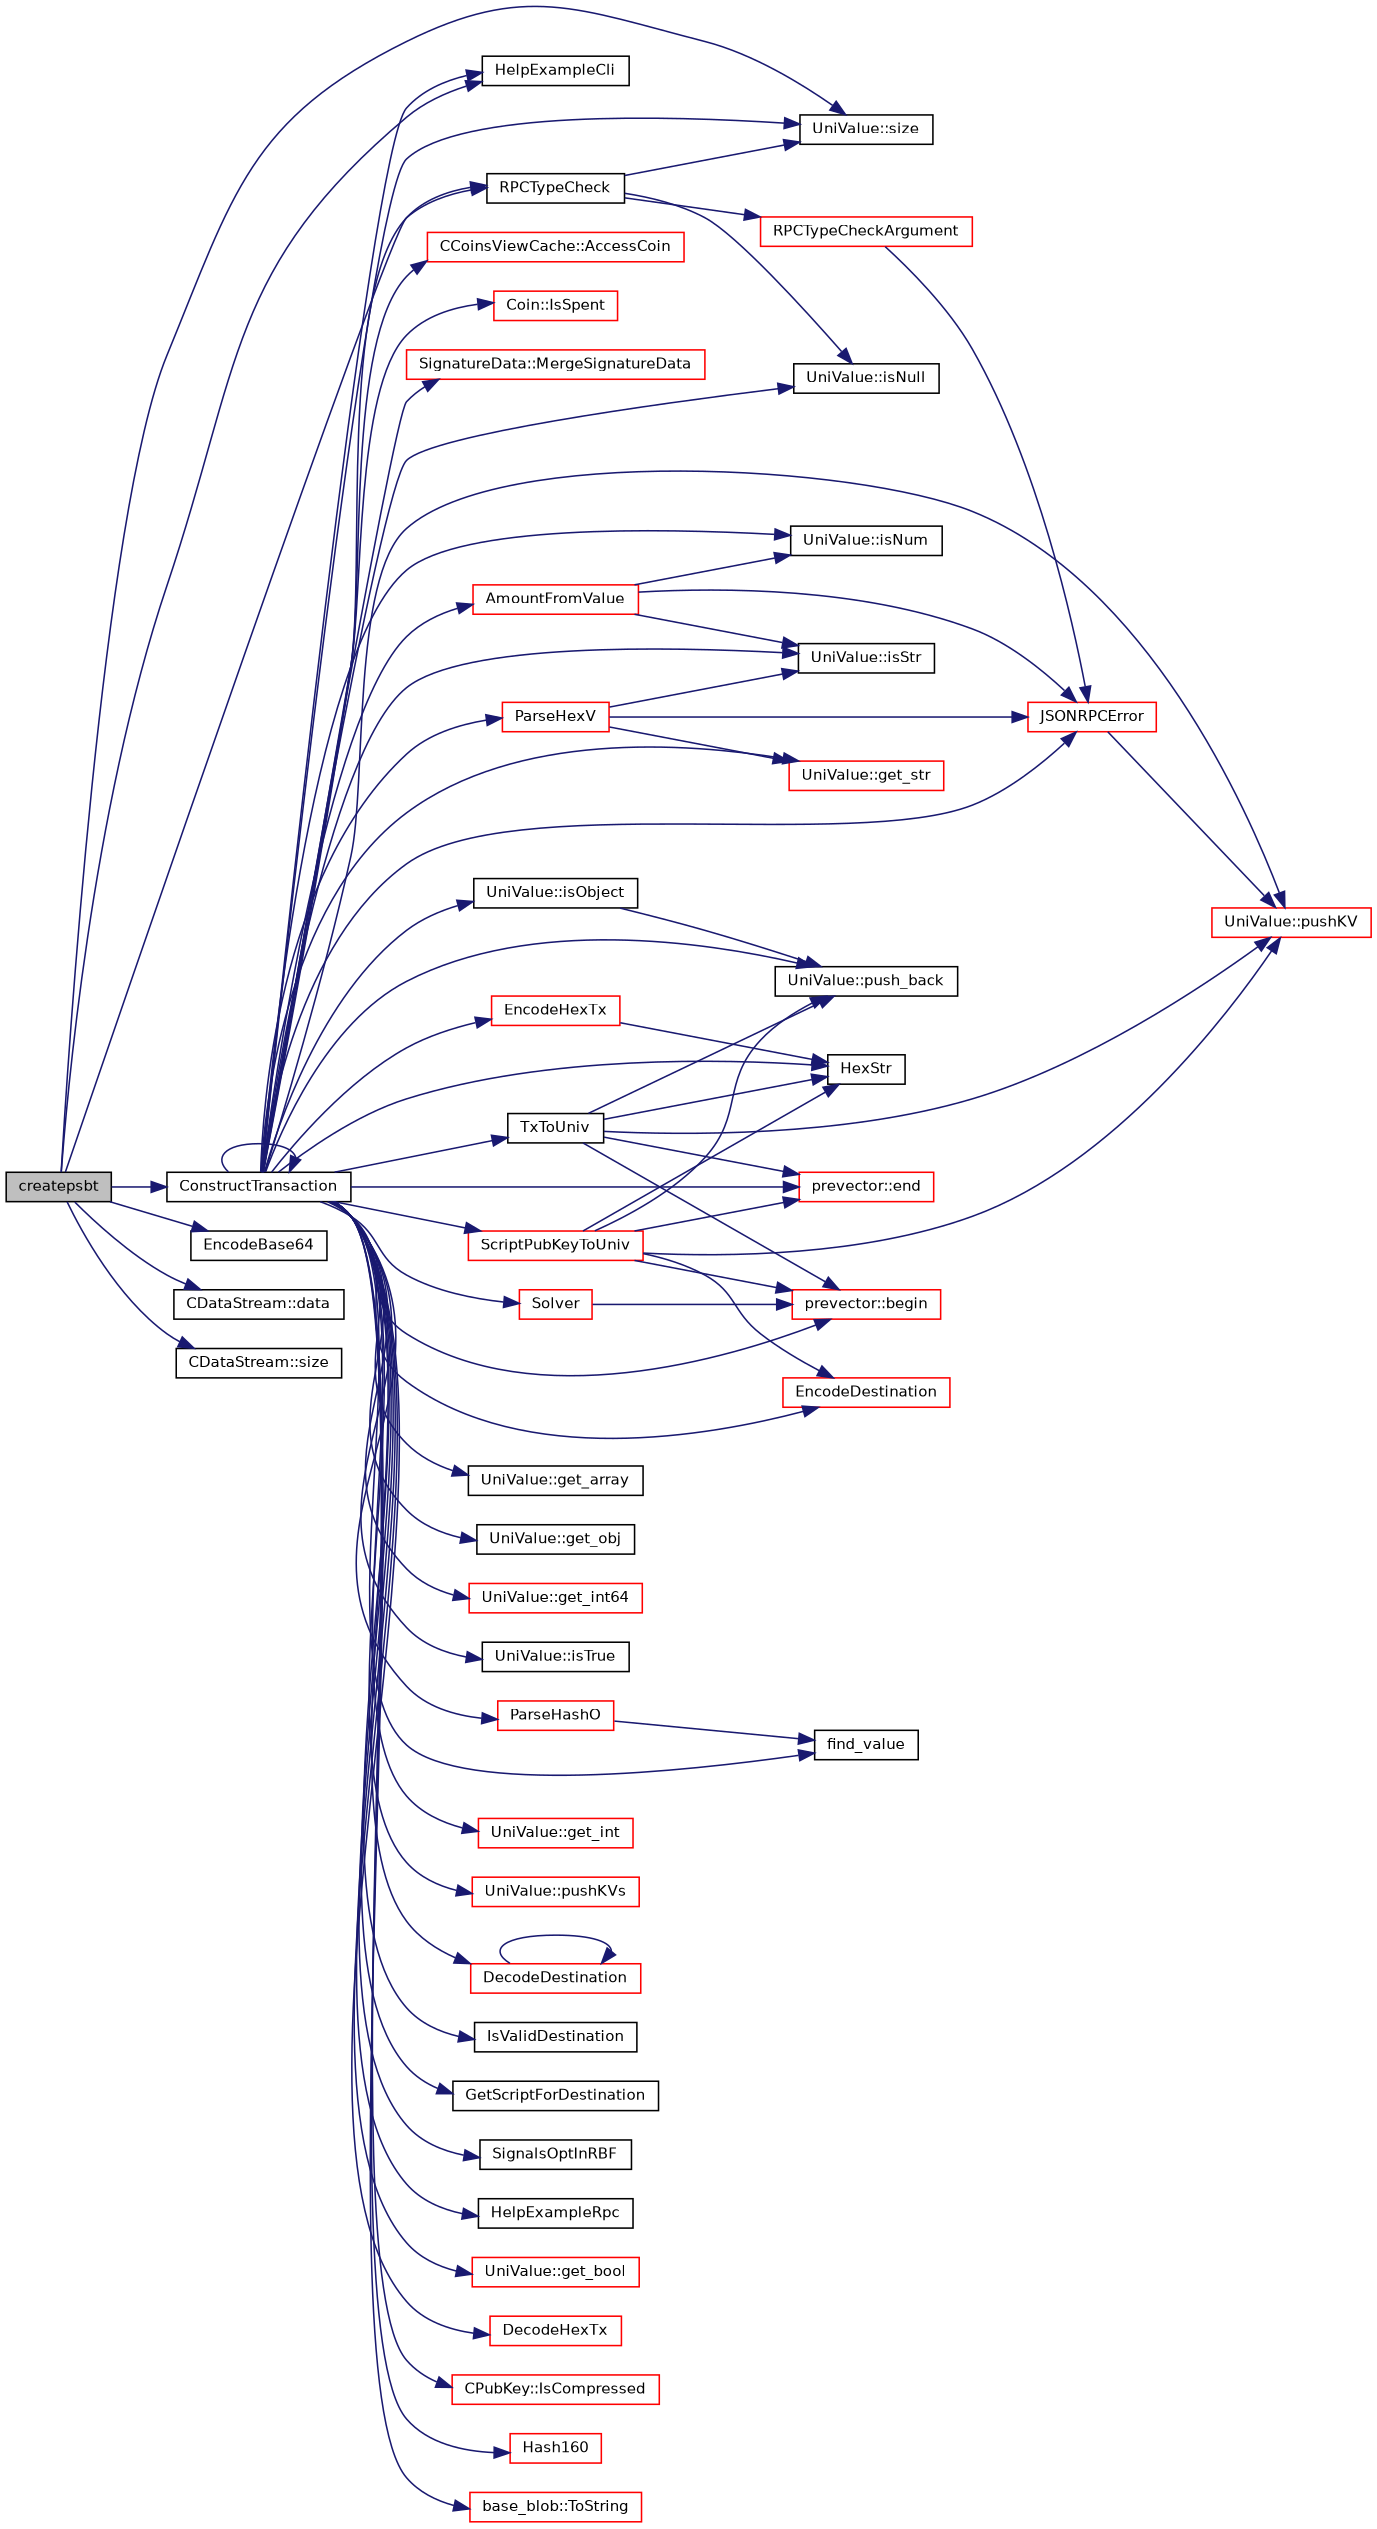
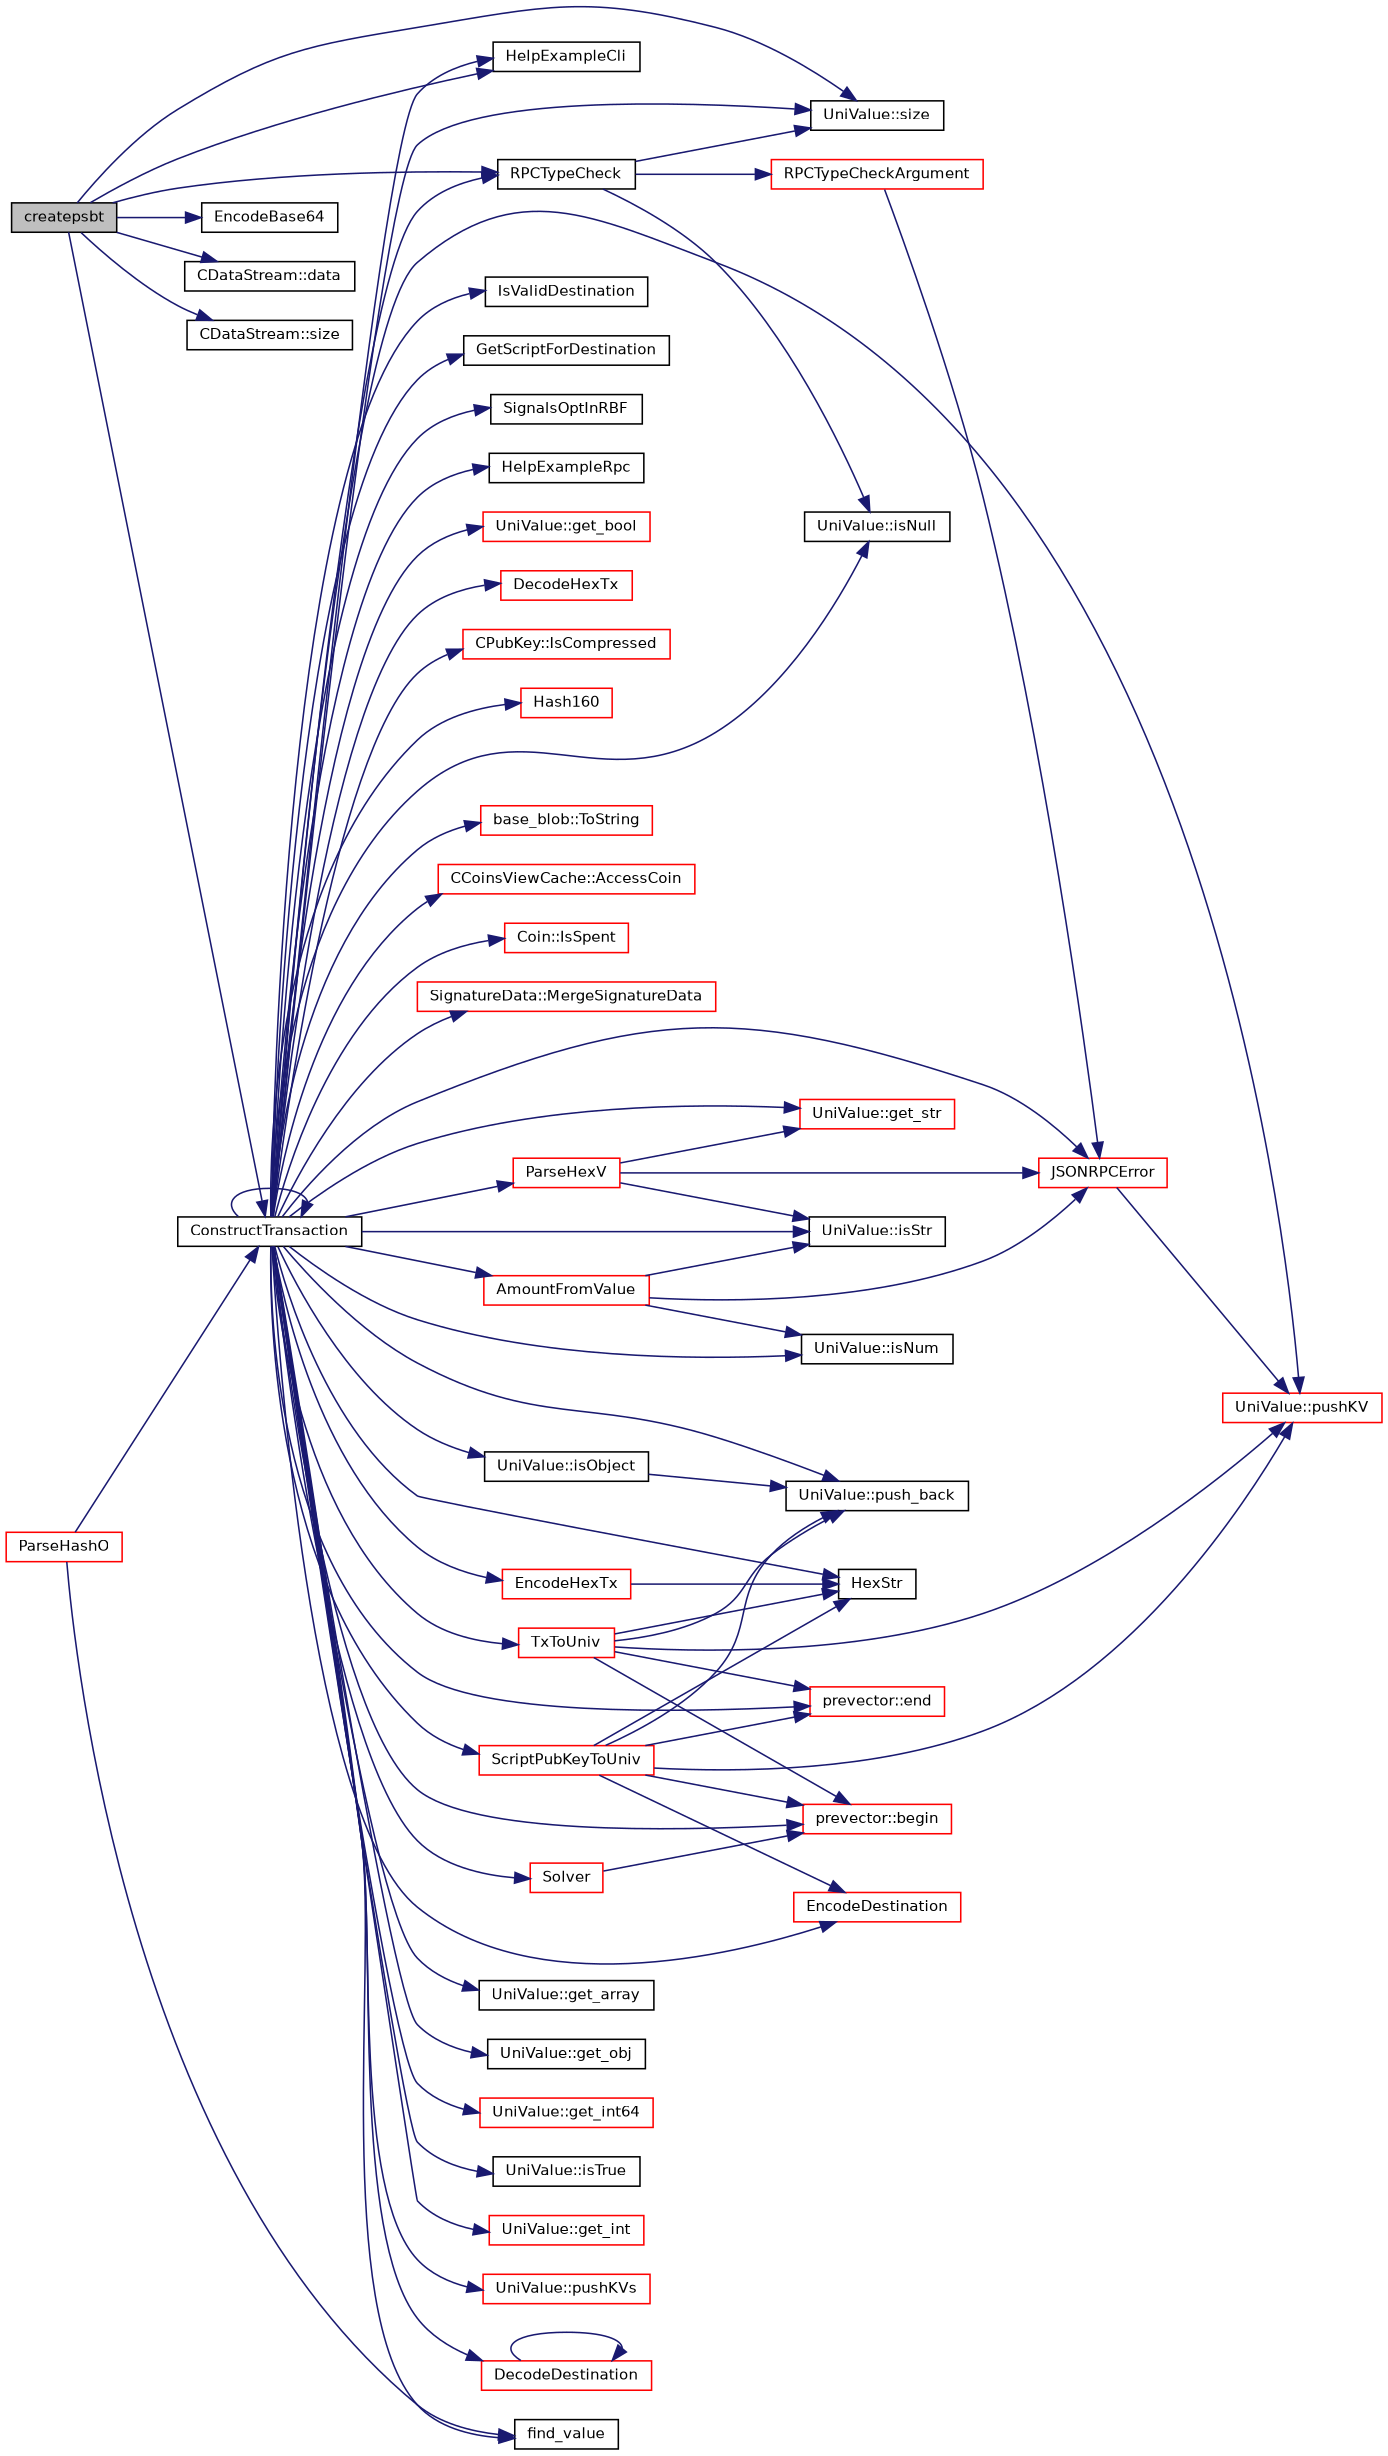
(556, 1128) -> (567, 1643)
(358, 1556) -> (163, 1396)
